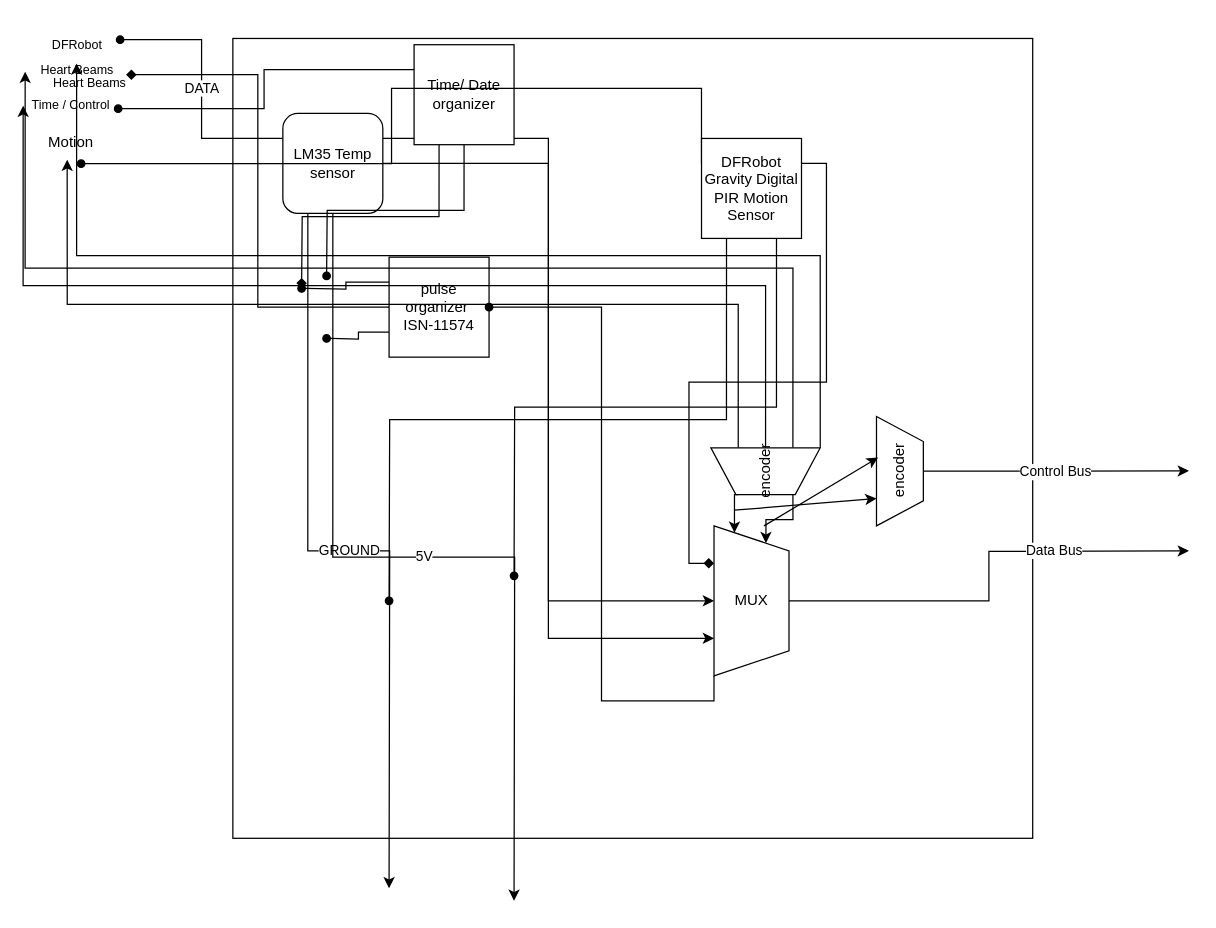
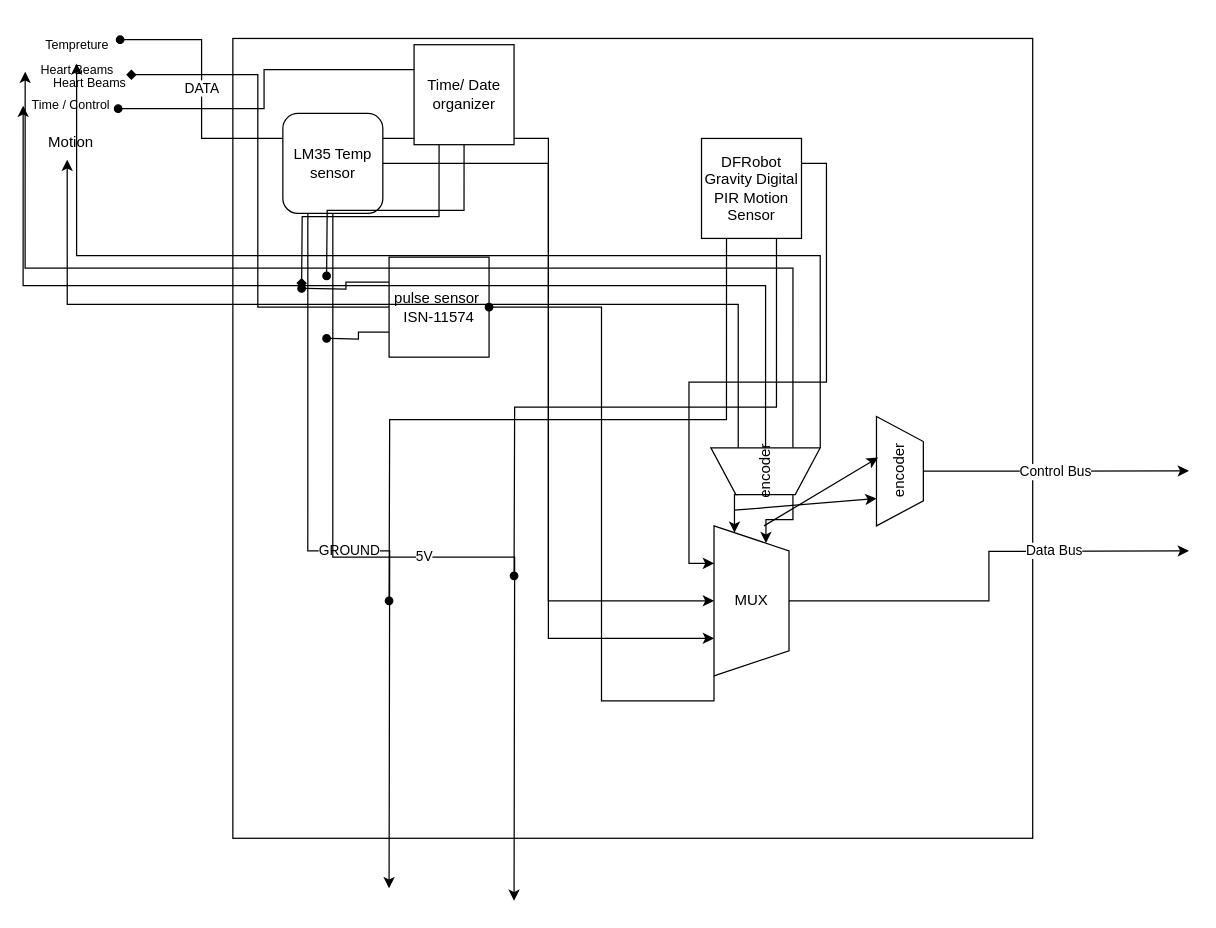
(78, 44) -> (78, 44)
(536, 88) -> none
(439, 307) -> (439, 307)
(703, 563) -> (704, 563)
